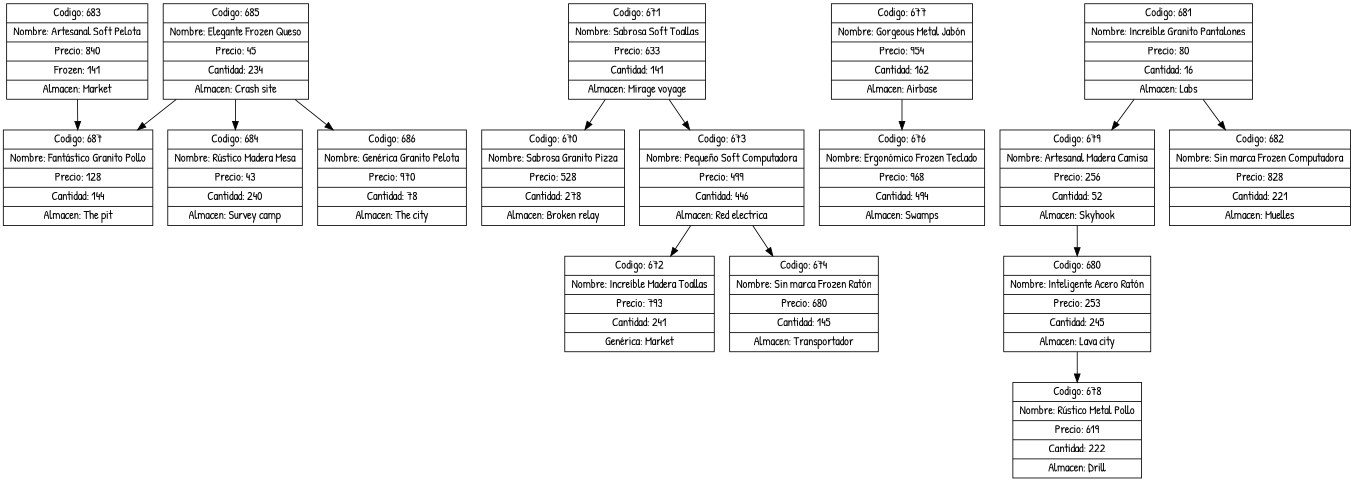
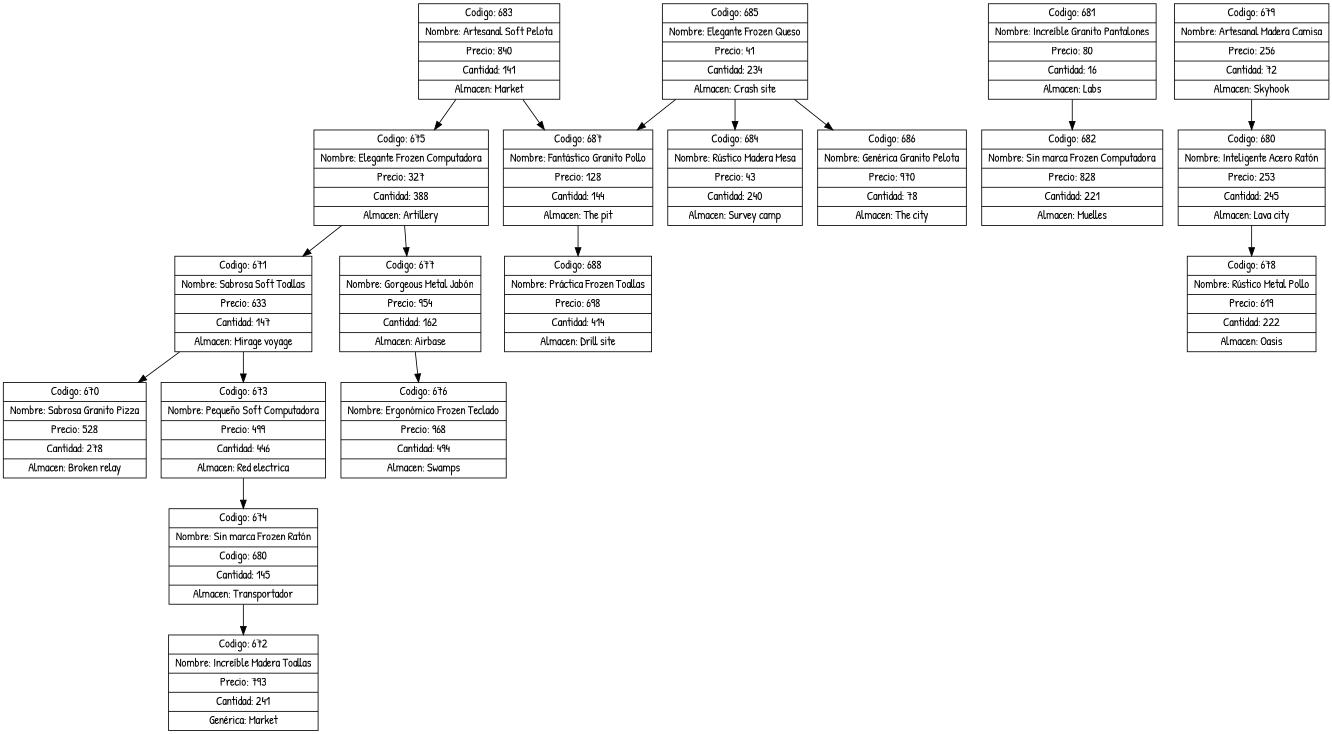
(236, 51) -> (735, 51)
(77, 70) -> (489, 70)
(637, 70) -> (243, 323)
(1125, 111) -> none
none -> (401, 178)
(1077, 196) -> (1252, 70)
(683, 237) -> (243, 615)
none -> (578, 304)
(804, 304) -> (243, 556)
(1077, 468) -> (1252, 342)
